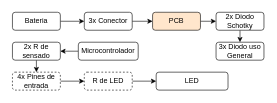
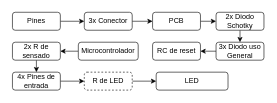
(36, 21) -> (36, 21)
(177, 21) -> (177, 21)
none -> (177, 51)
none -> (206, 51)
(36, 81) -> (36, 81)
